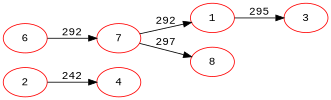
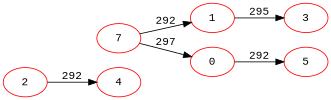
(25, 38) -> none
(212, 62) -> (212, 62)
none -> (306, 62)
(72, 76) -> (72, 76)
